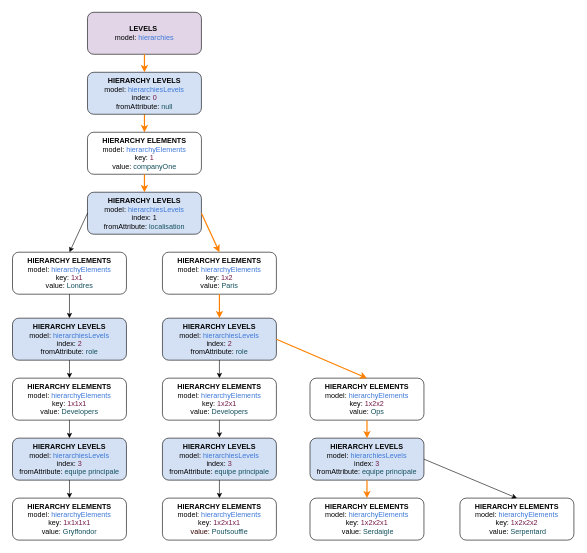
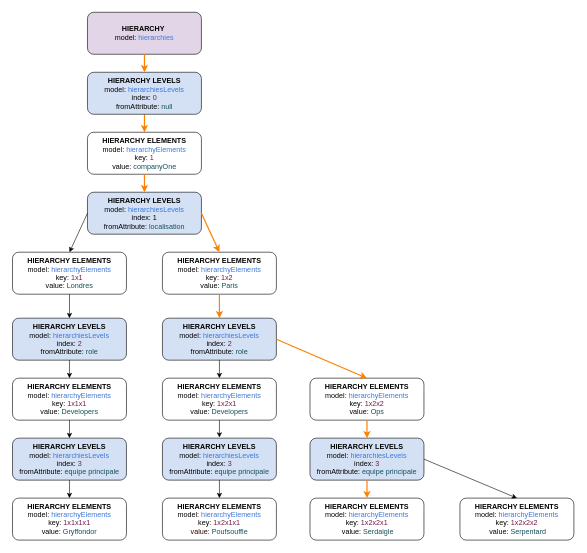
(144, 33) -> (144, 33)
